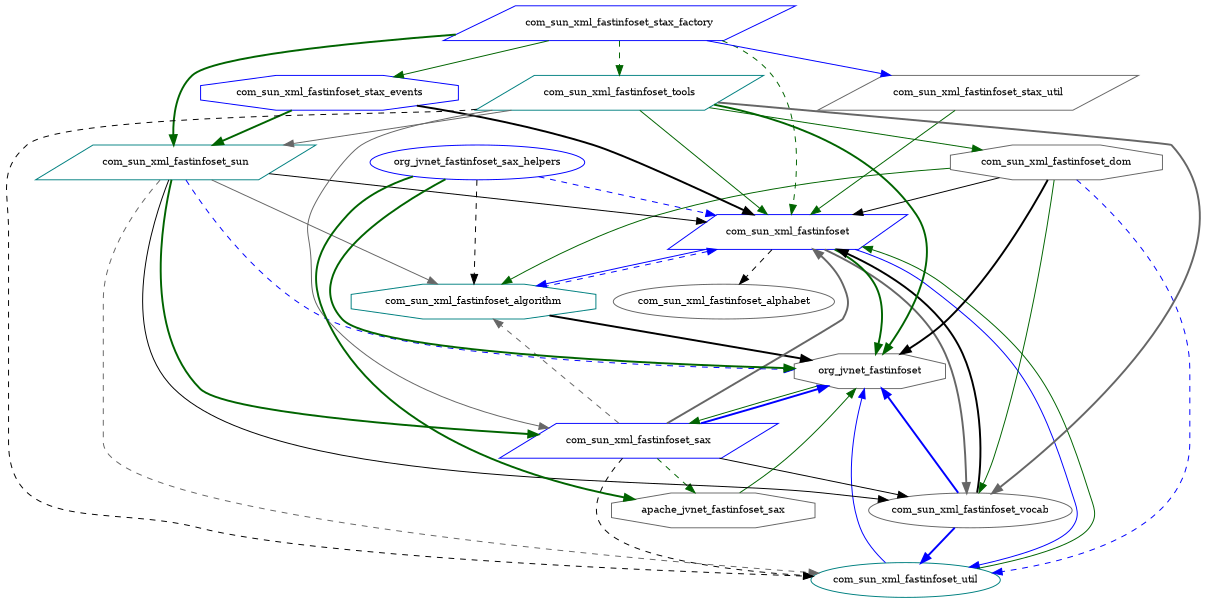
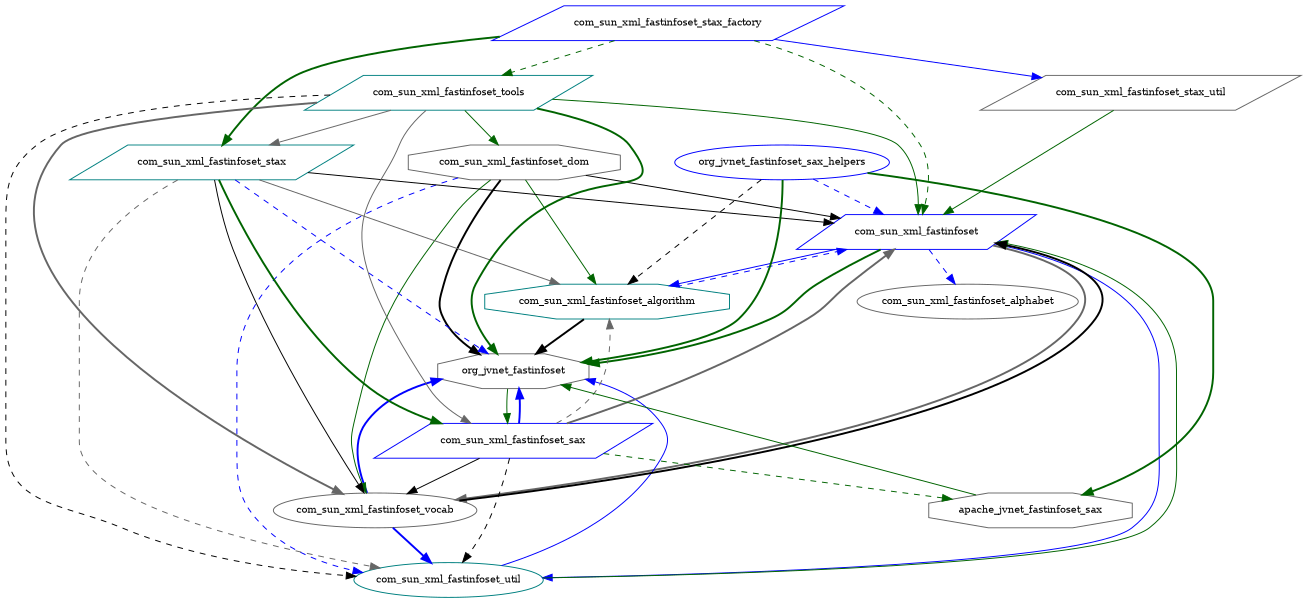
(329, 93) -> none
(176, 162) -> (212, 162)
(759, 263) -> (939, 263)
